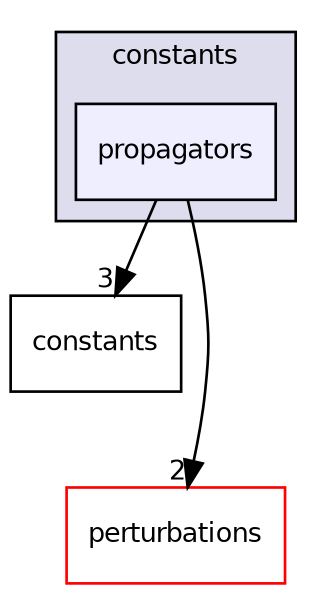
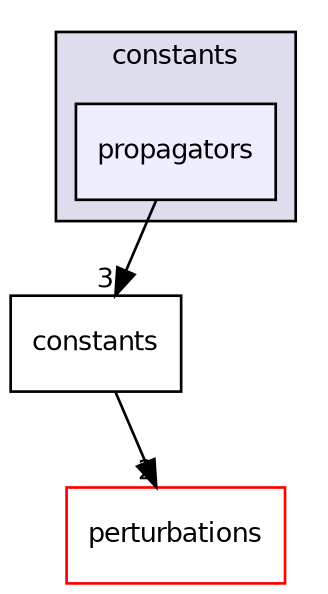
(208, 330) -> (131, 427)
